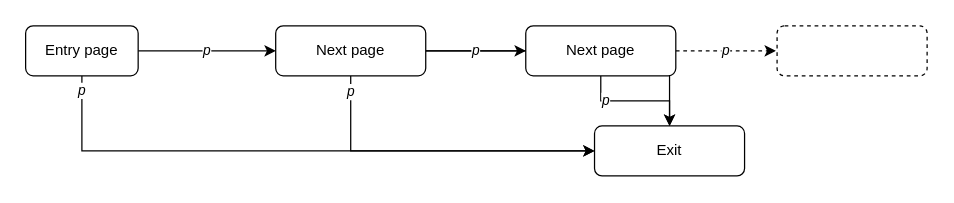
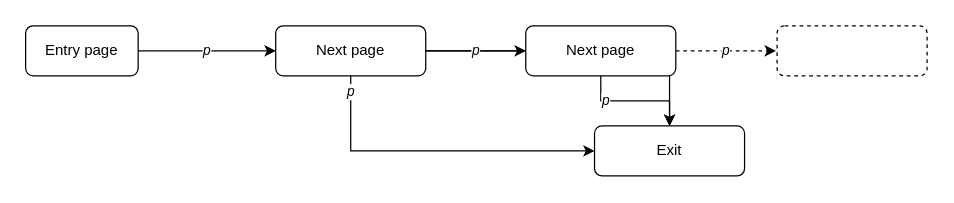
(178, 151) -> none
